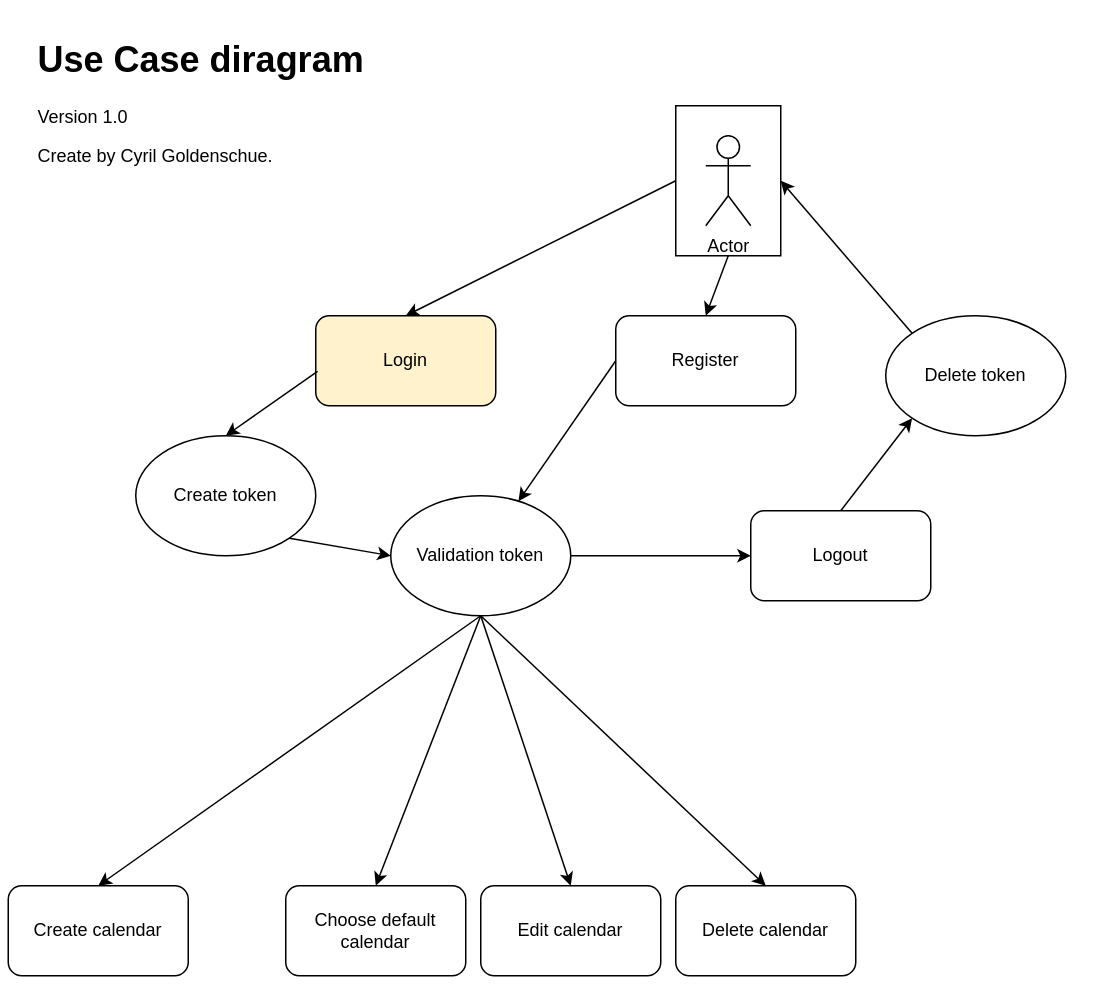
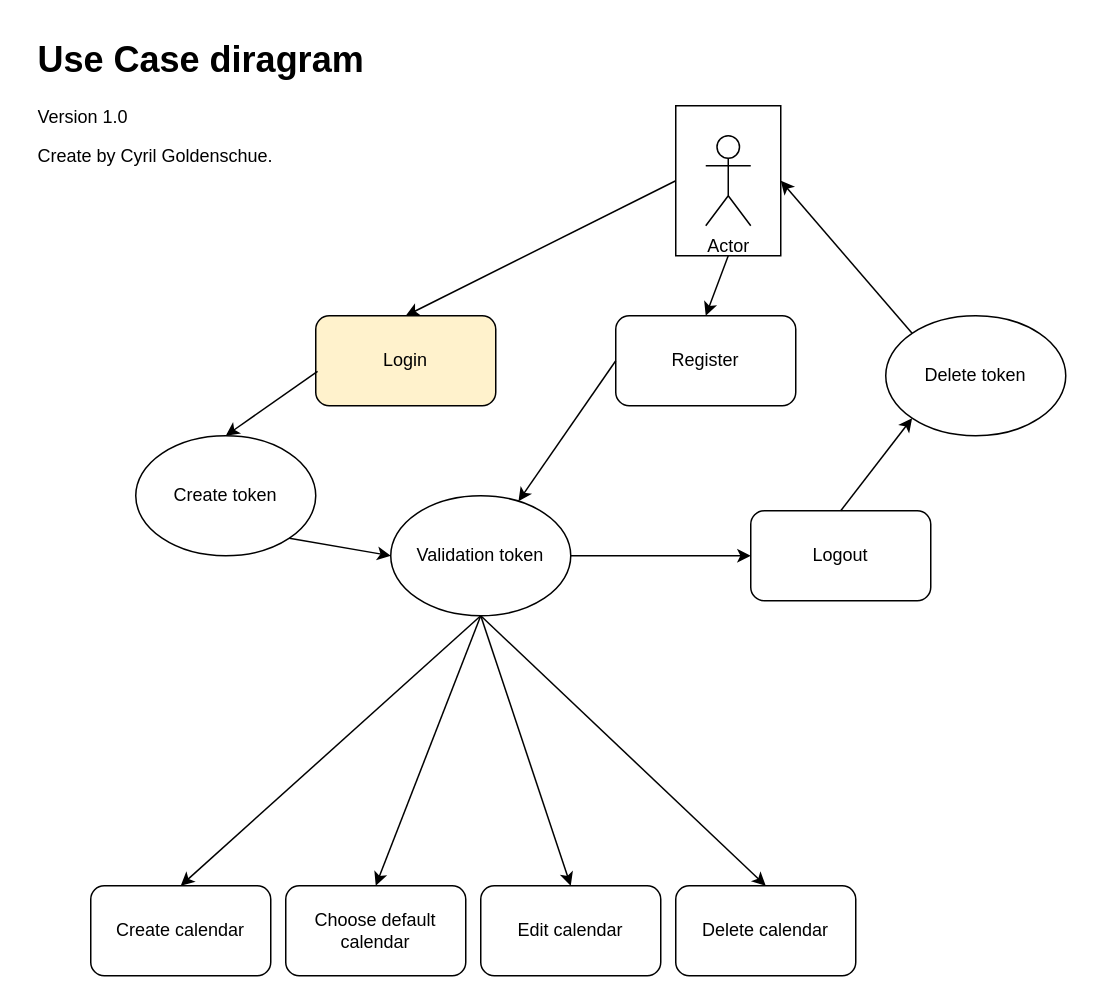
(98, 931) -> (181, 931)
